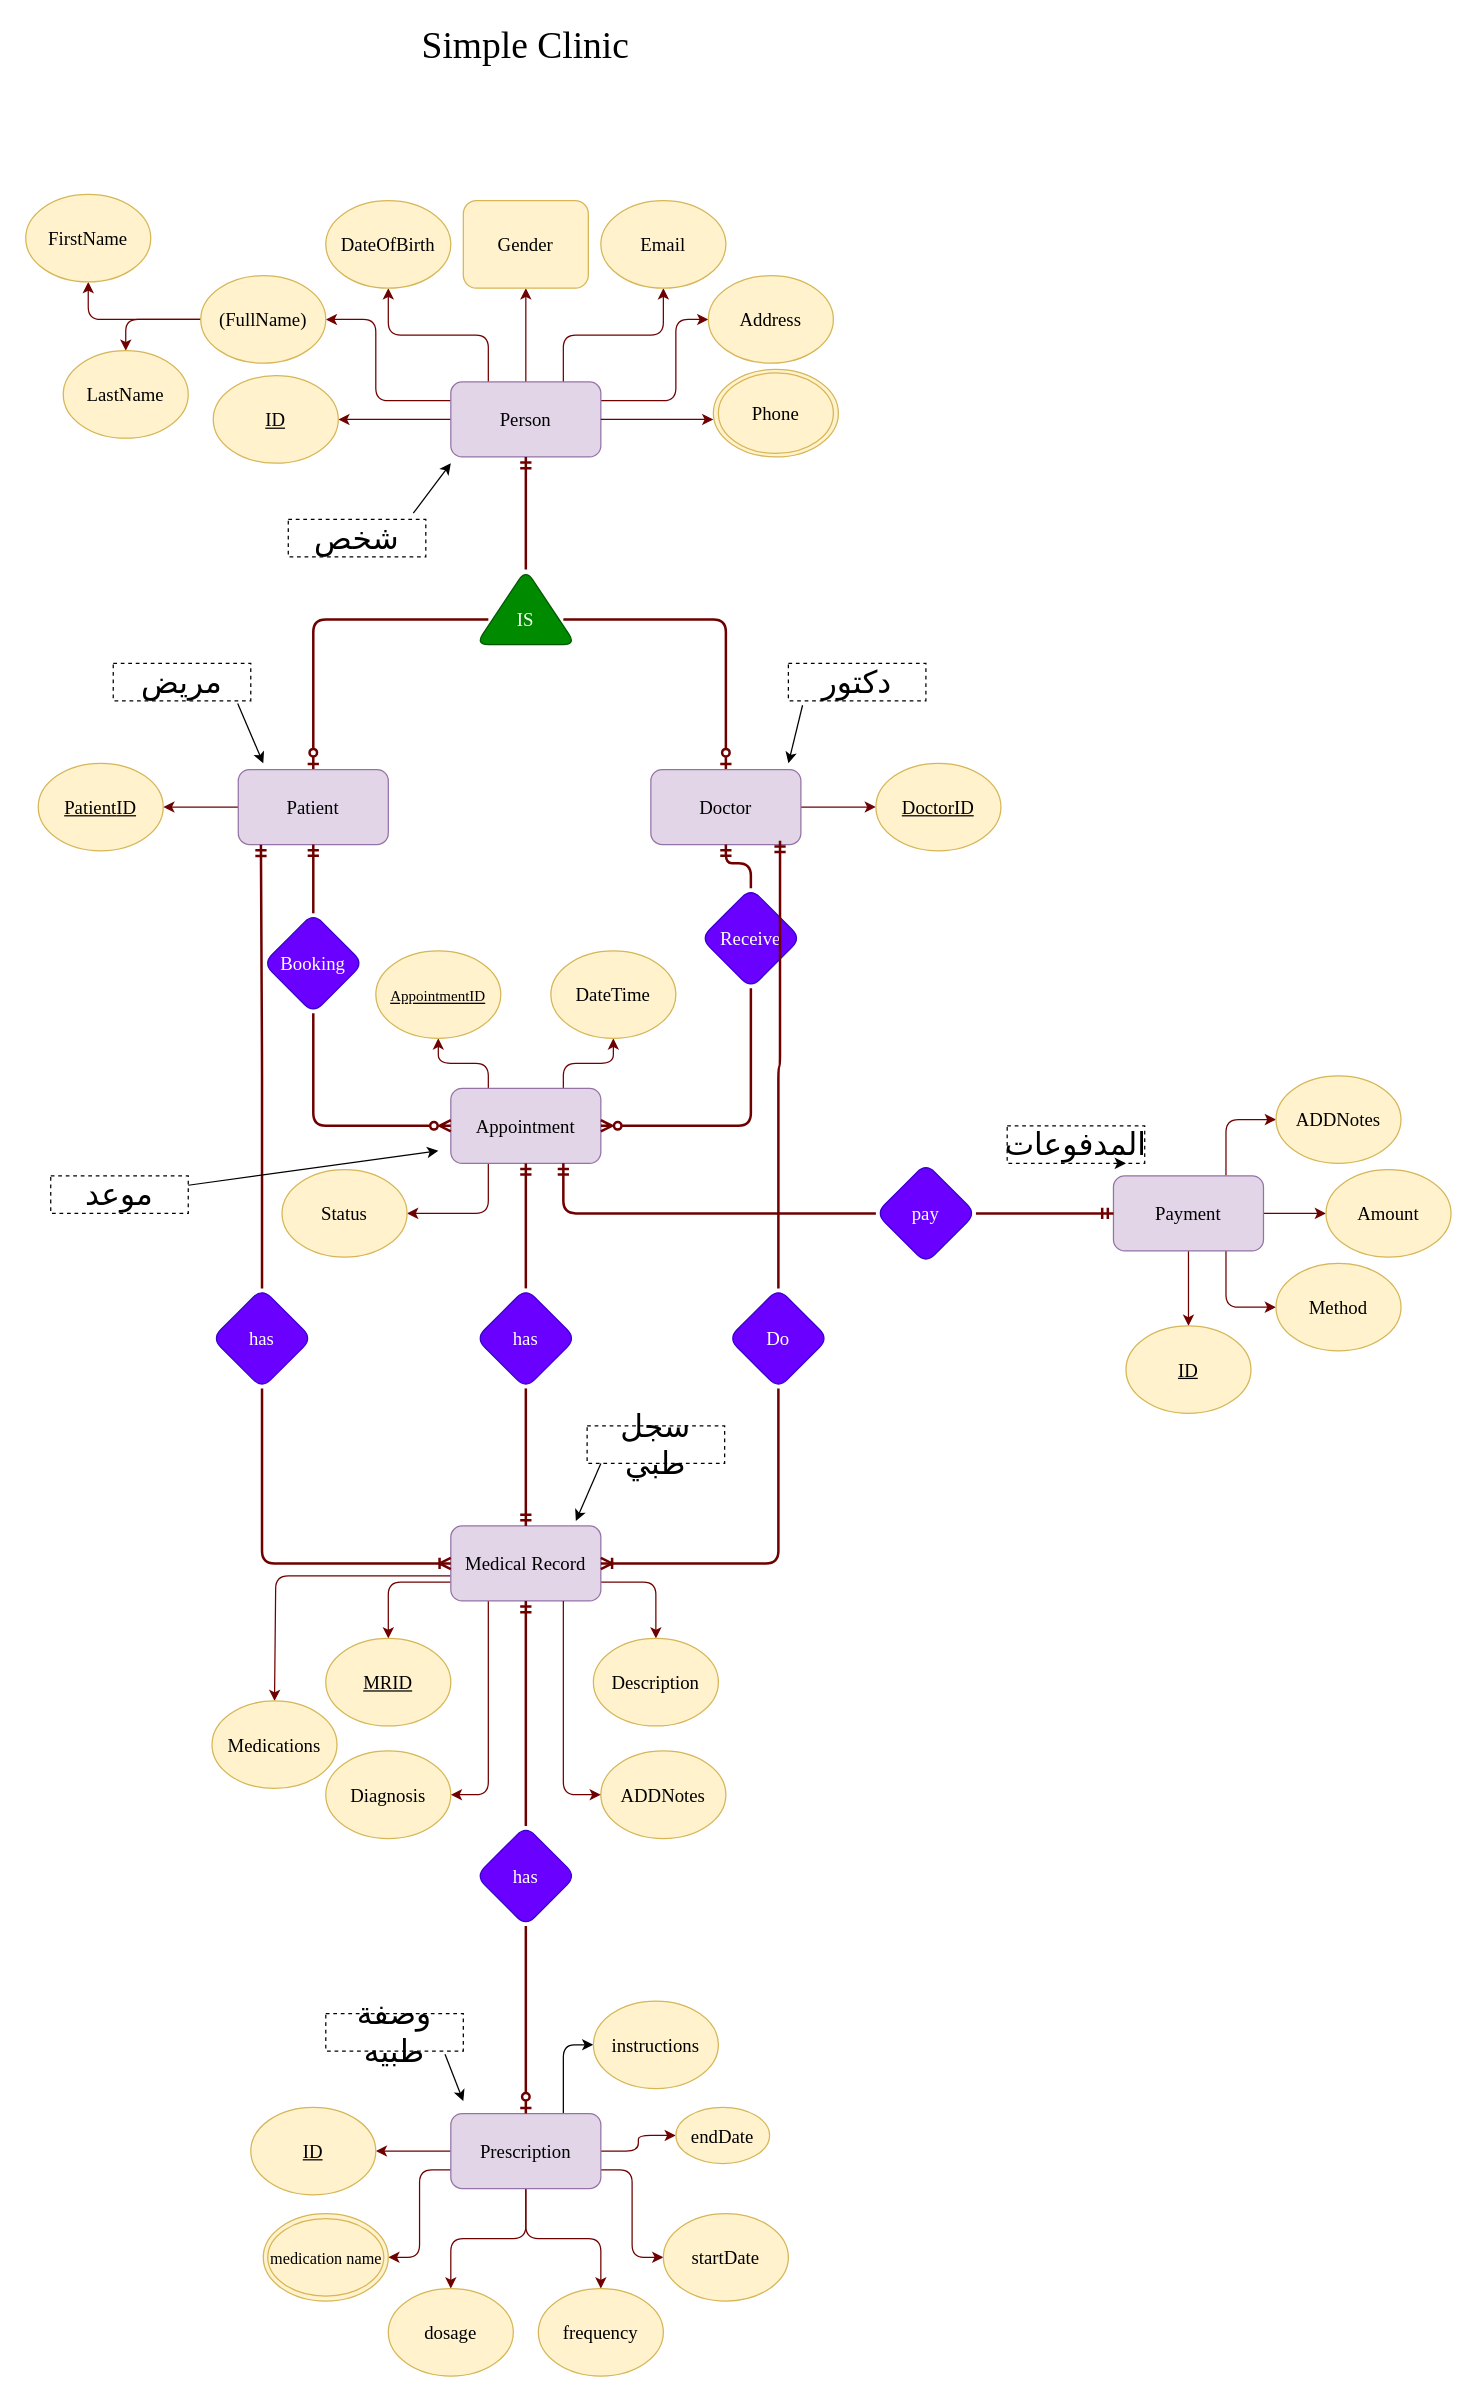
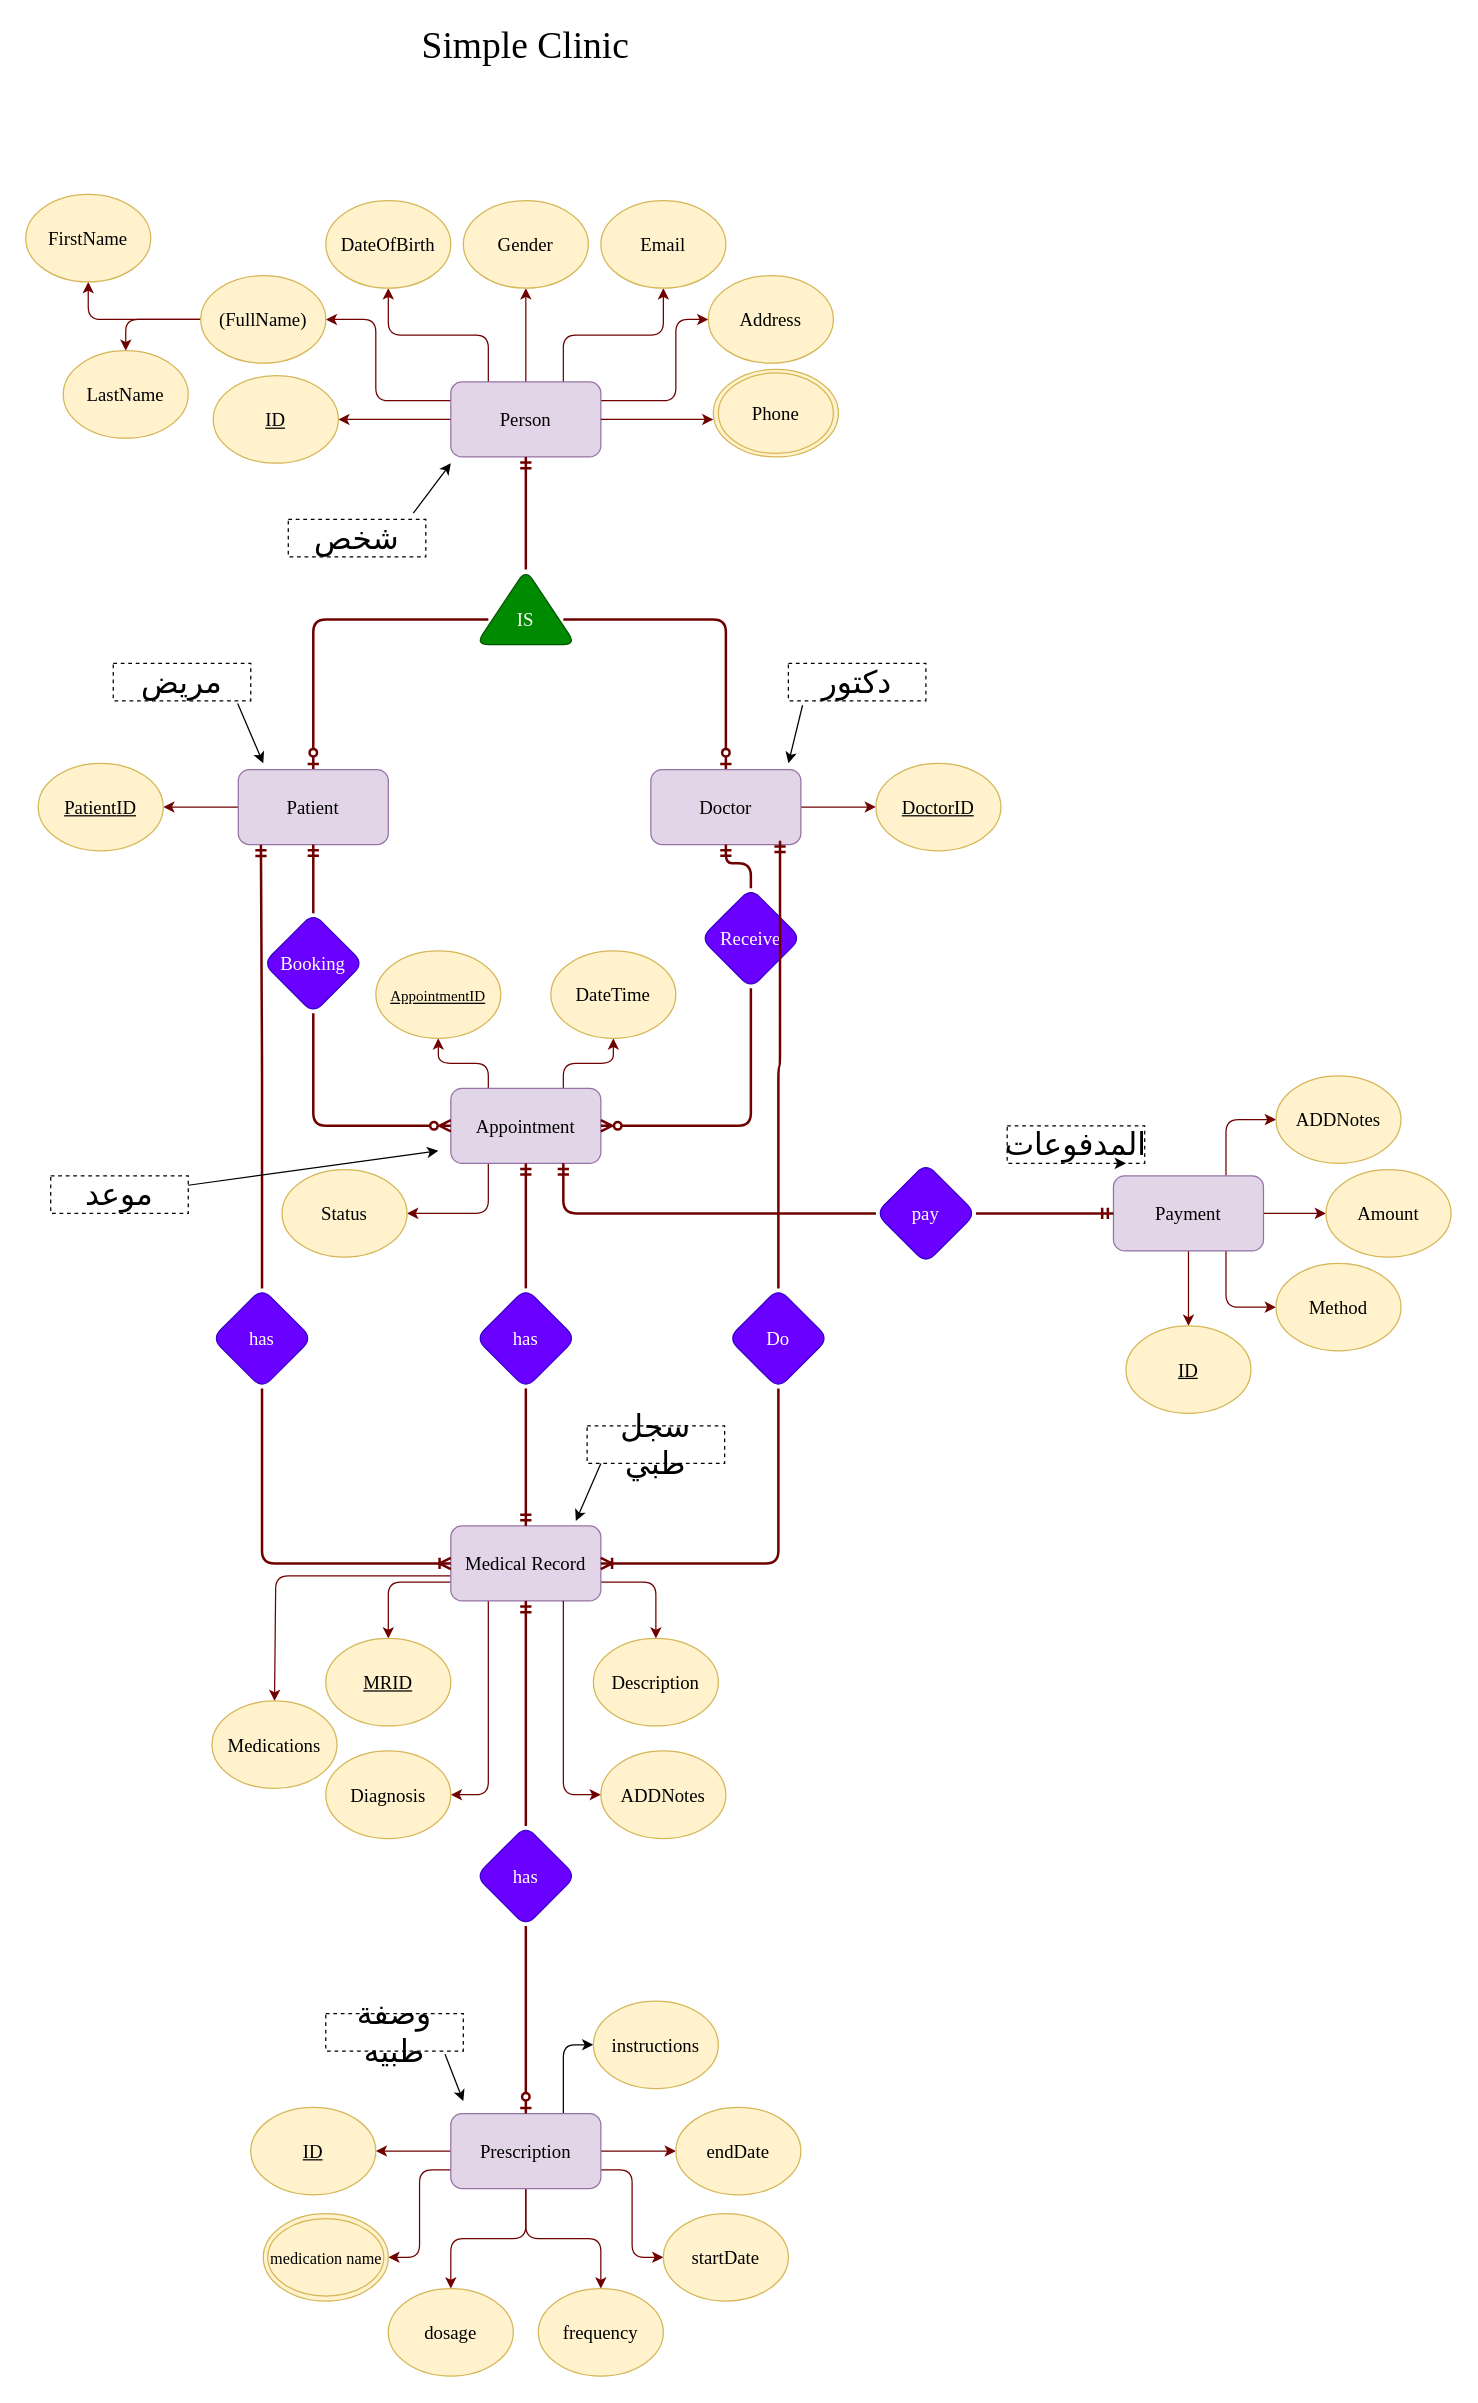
(526, 244) -> (526, 244)
(723, 2135) -> (738, 2151)
